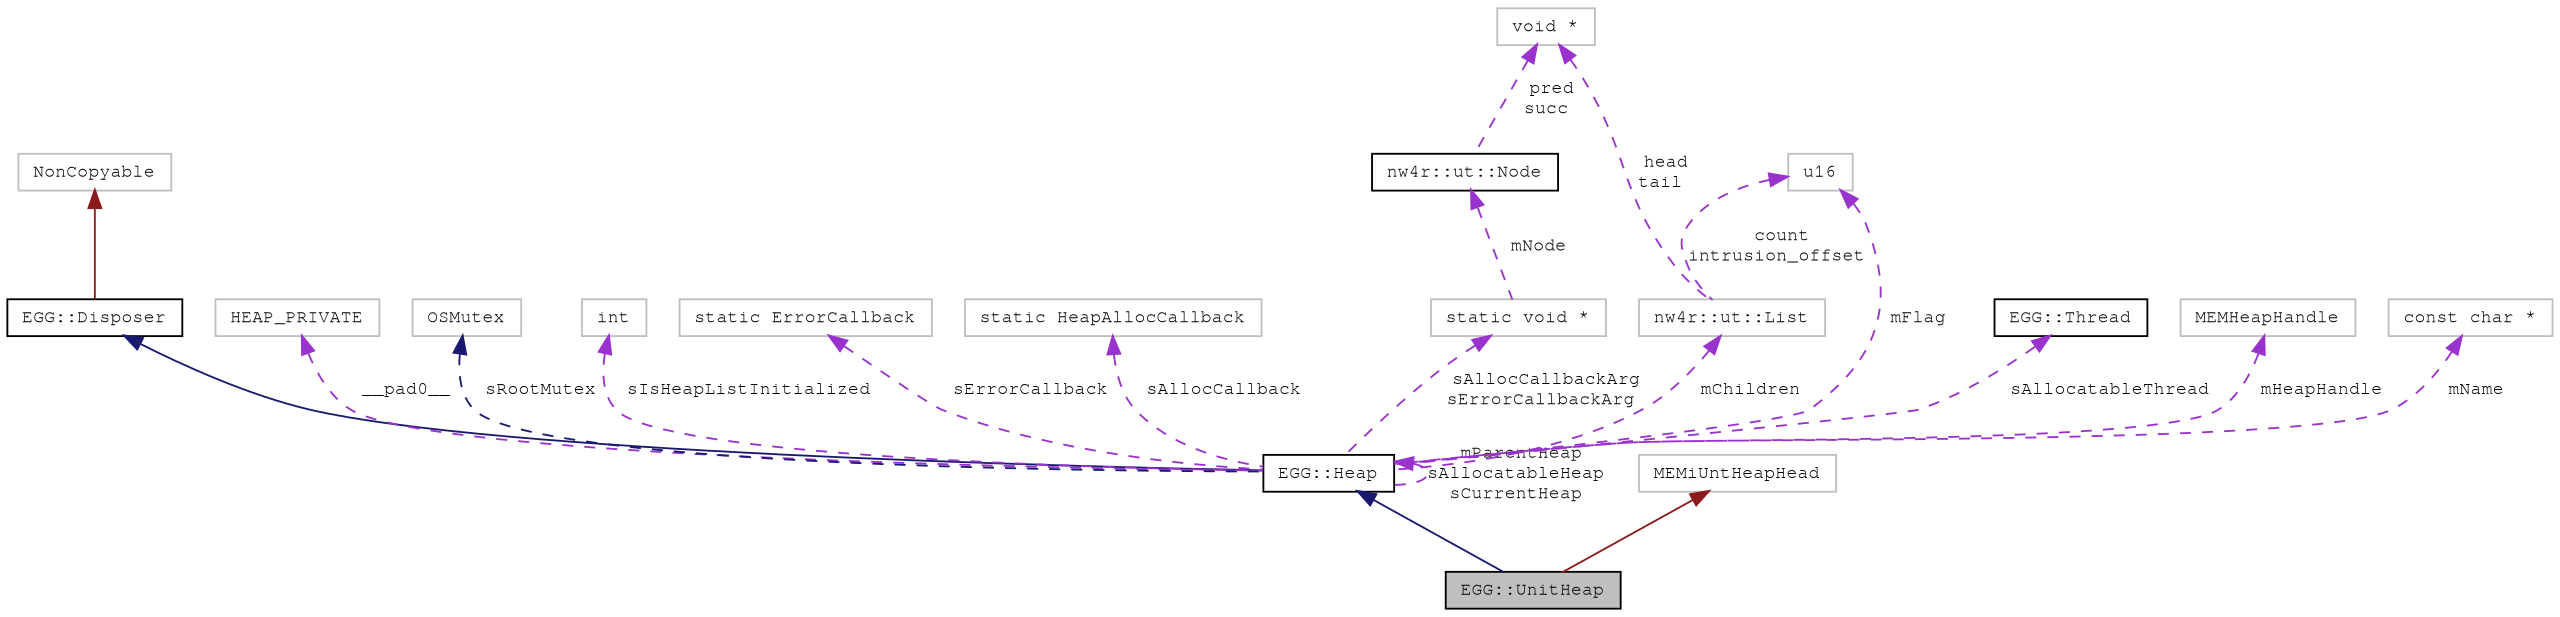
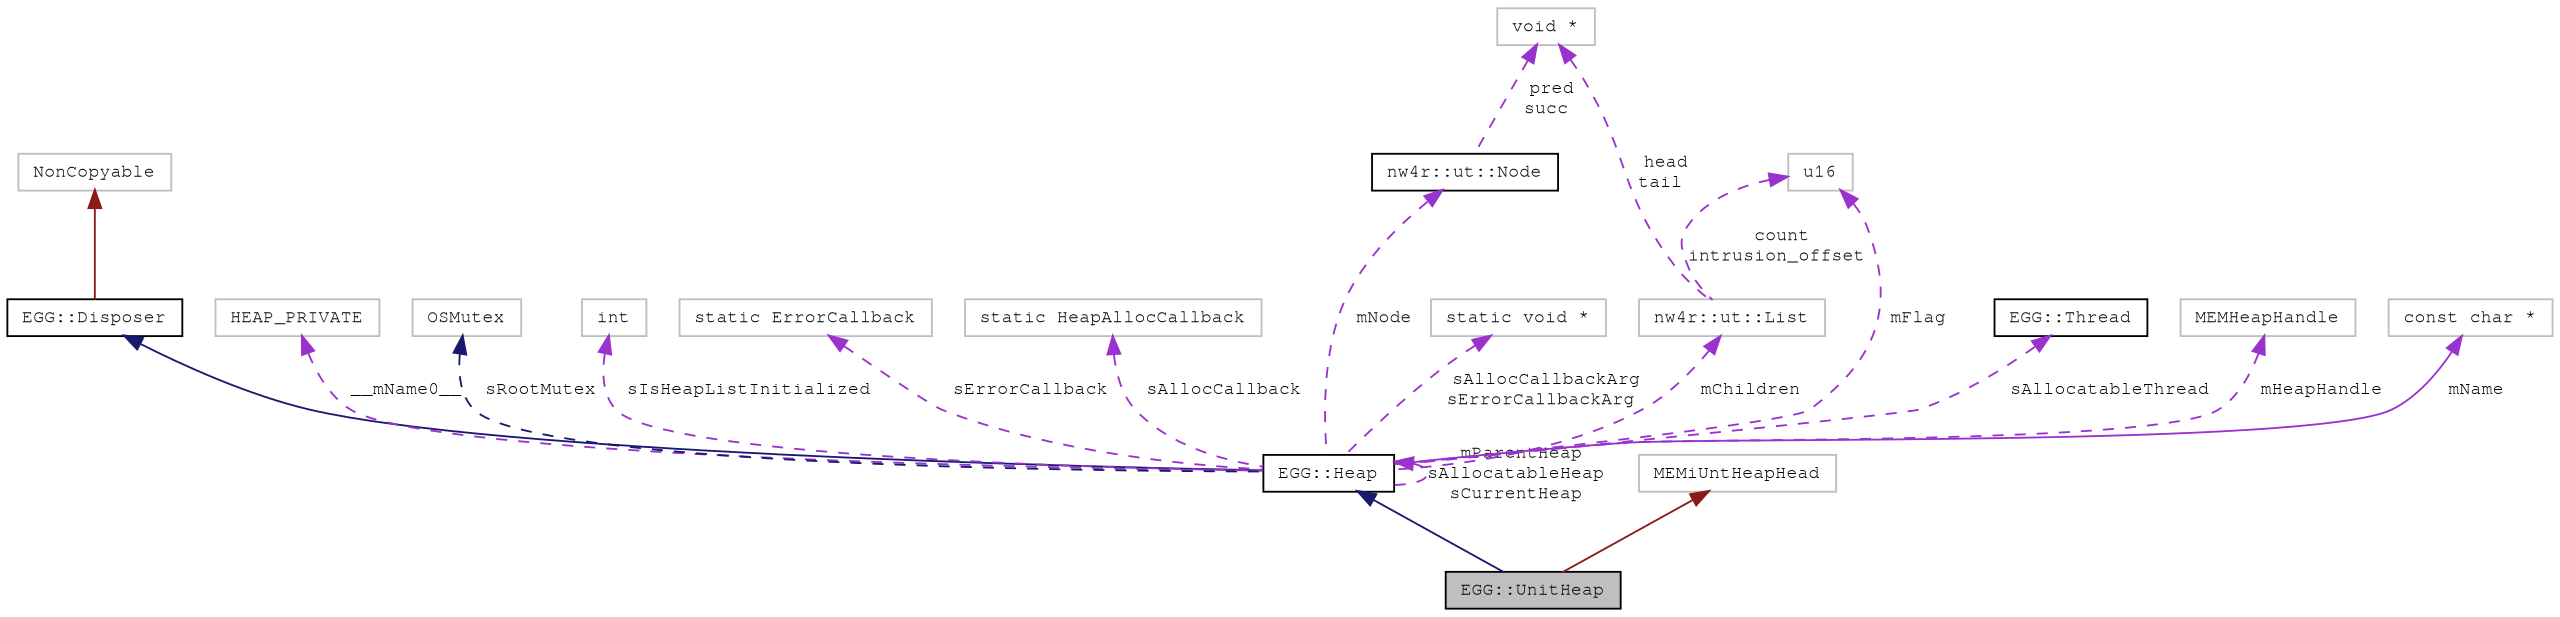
(1495, 254) -> (1340, 313)
(401, 390) -> (401, 390)
(2180, 433) -> (2180, 433)
